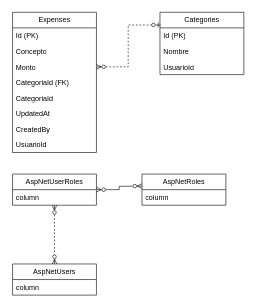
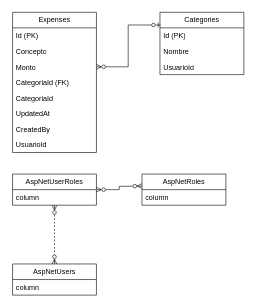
(128, 45) -> (128, 45)
